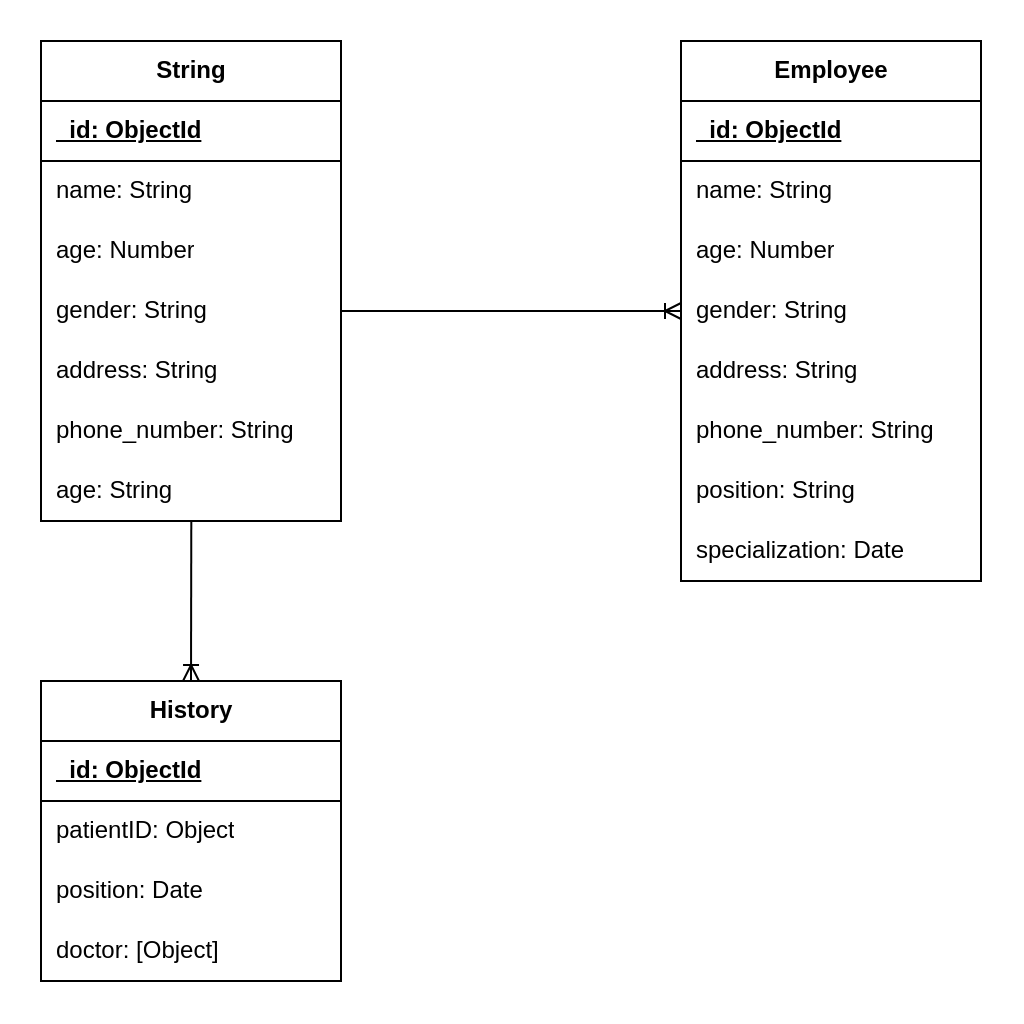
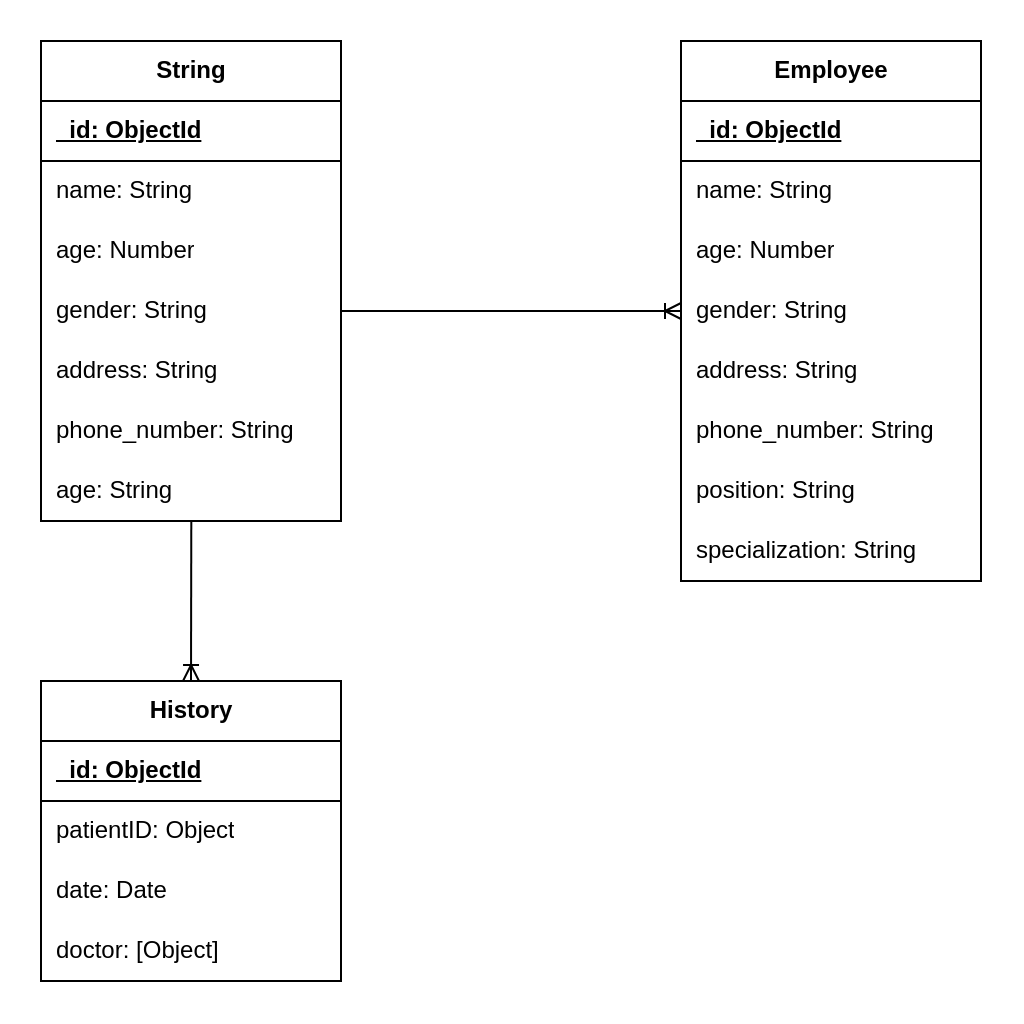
(813, 551) -> (823, 551)
(139, 891) -> (118, 891)
